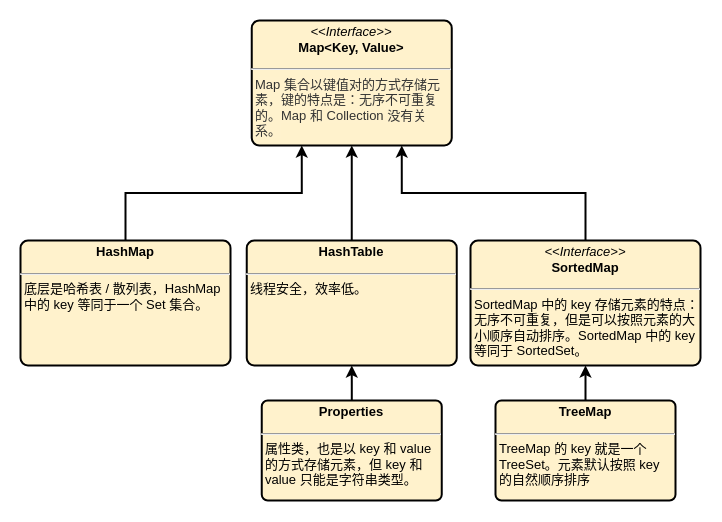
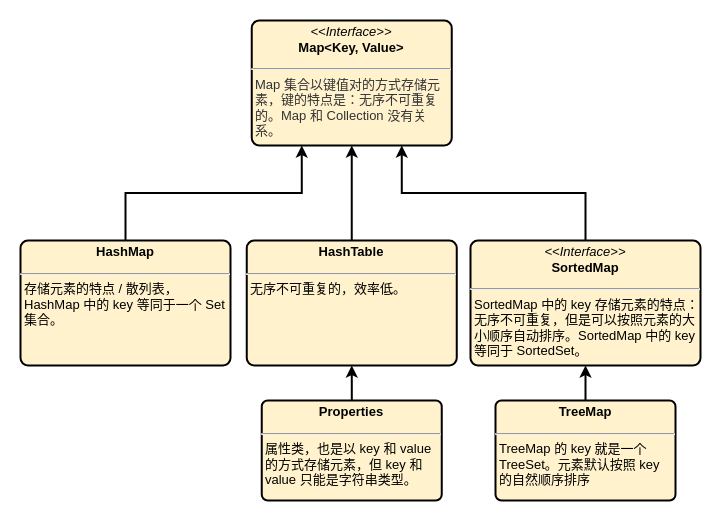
(126, 241) -> (126, 241)
(352, 241) -> (352, 241)
